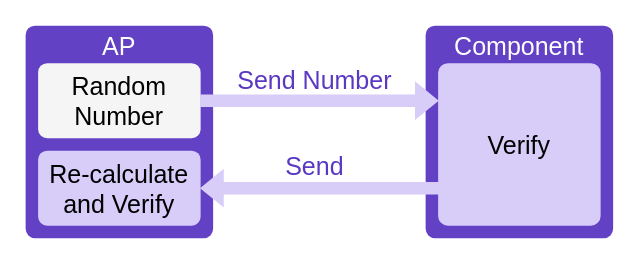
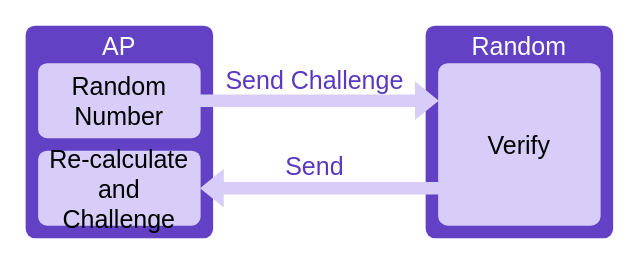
(519, 47) -> (519, 47)
(315, 79) -> (315, 79)
(119, 101) -> (119, 101)
(119, 188) -> (119, 188)
